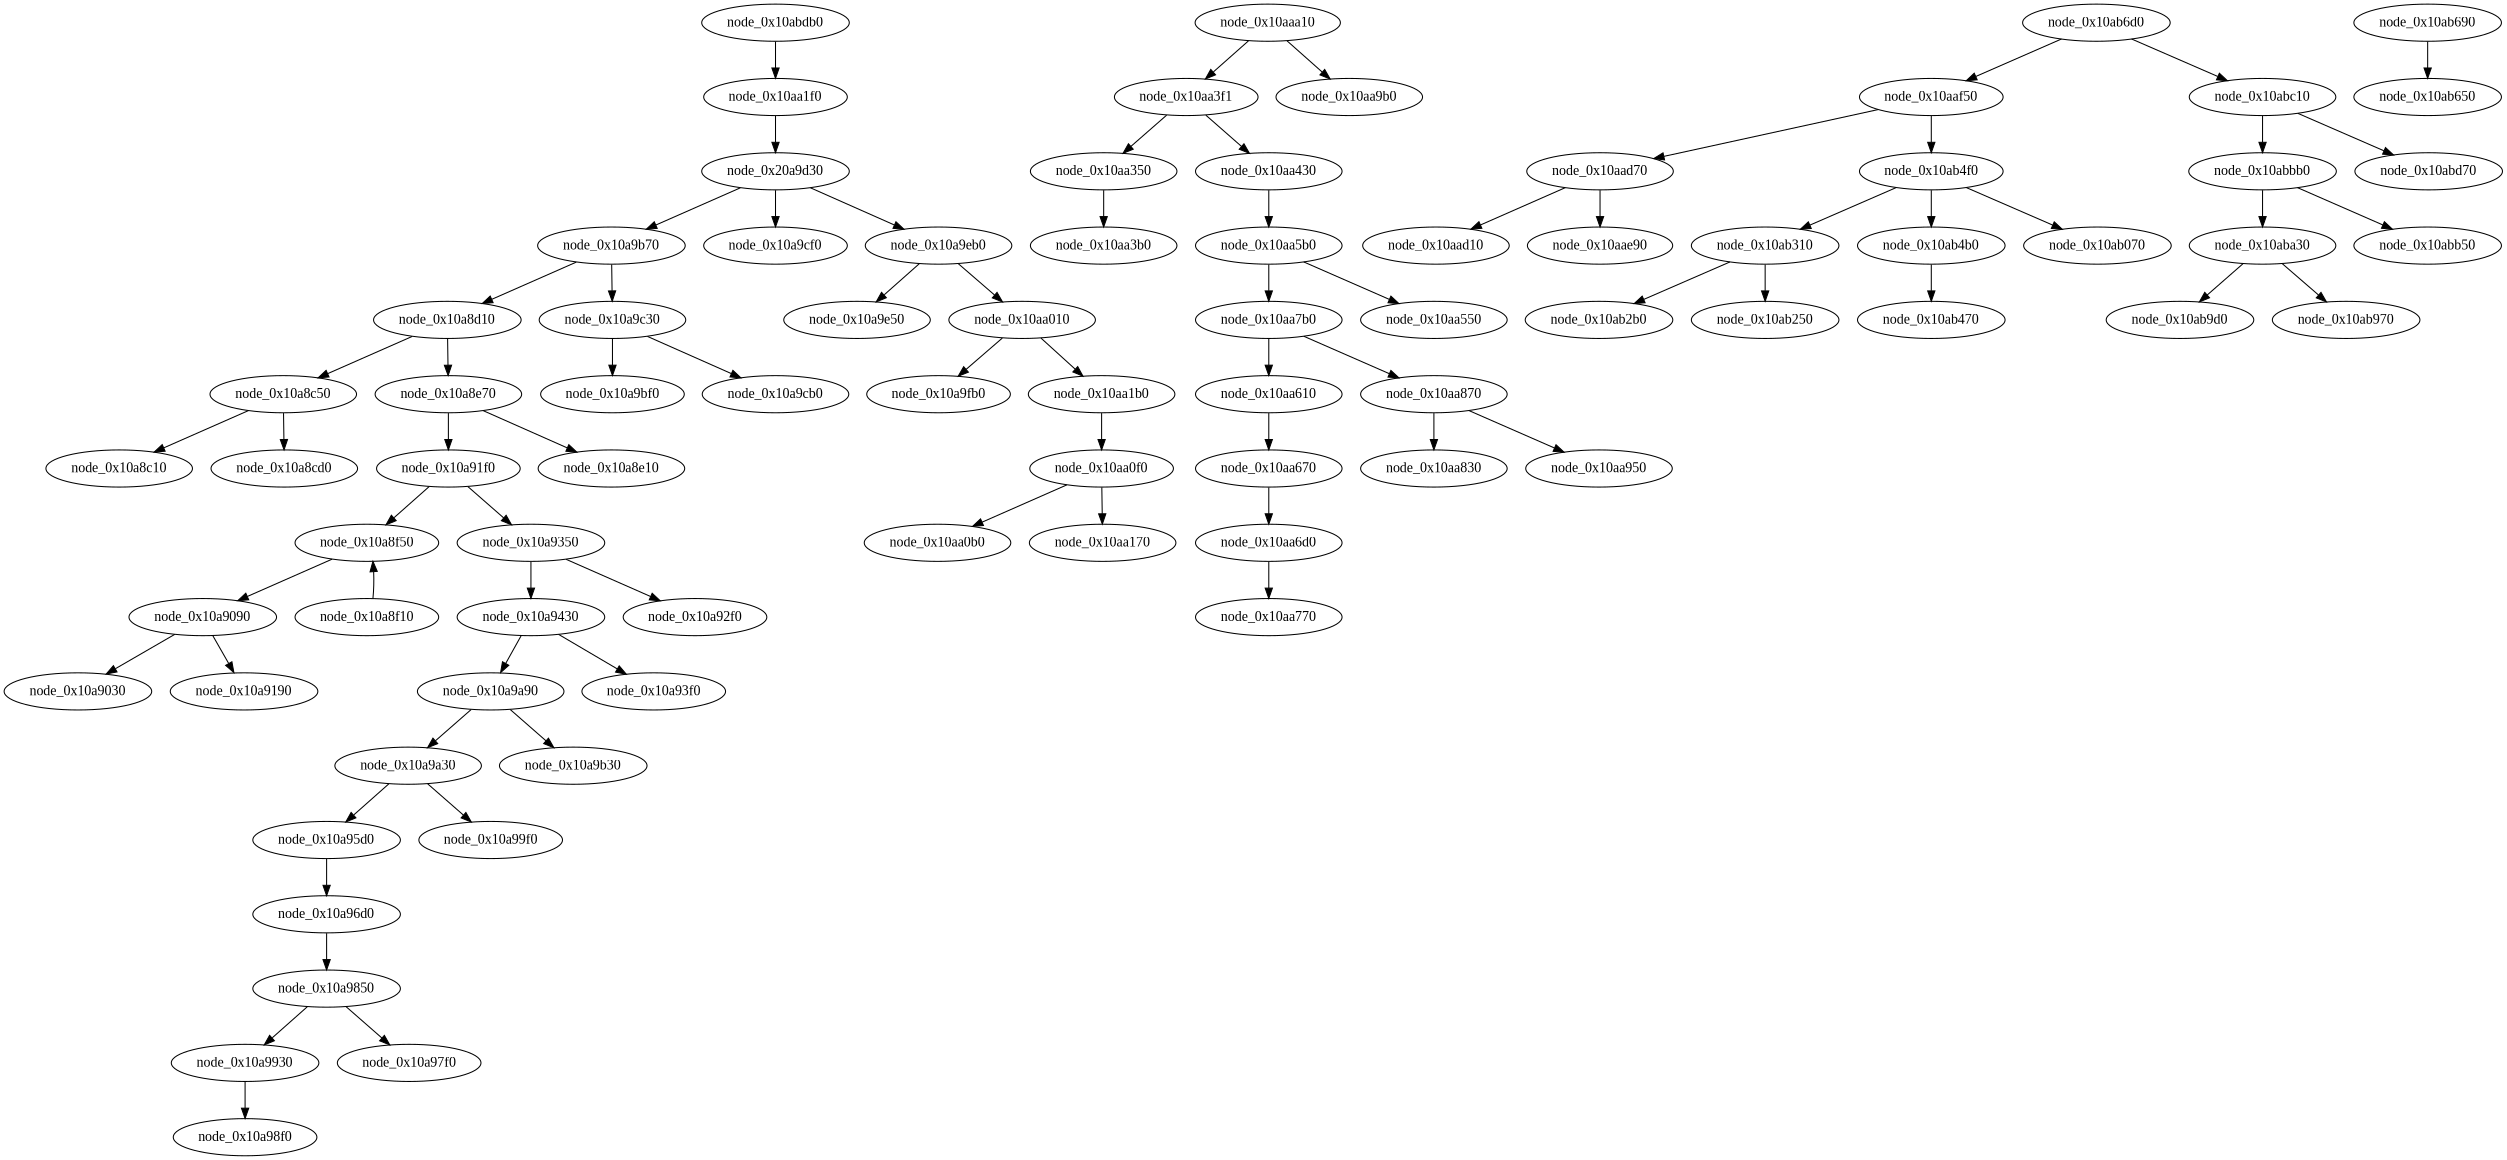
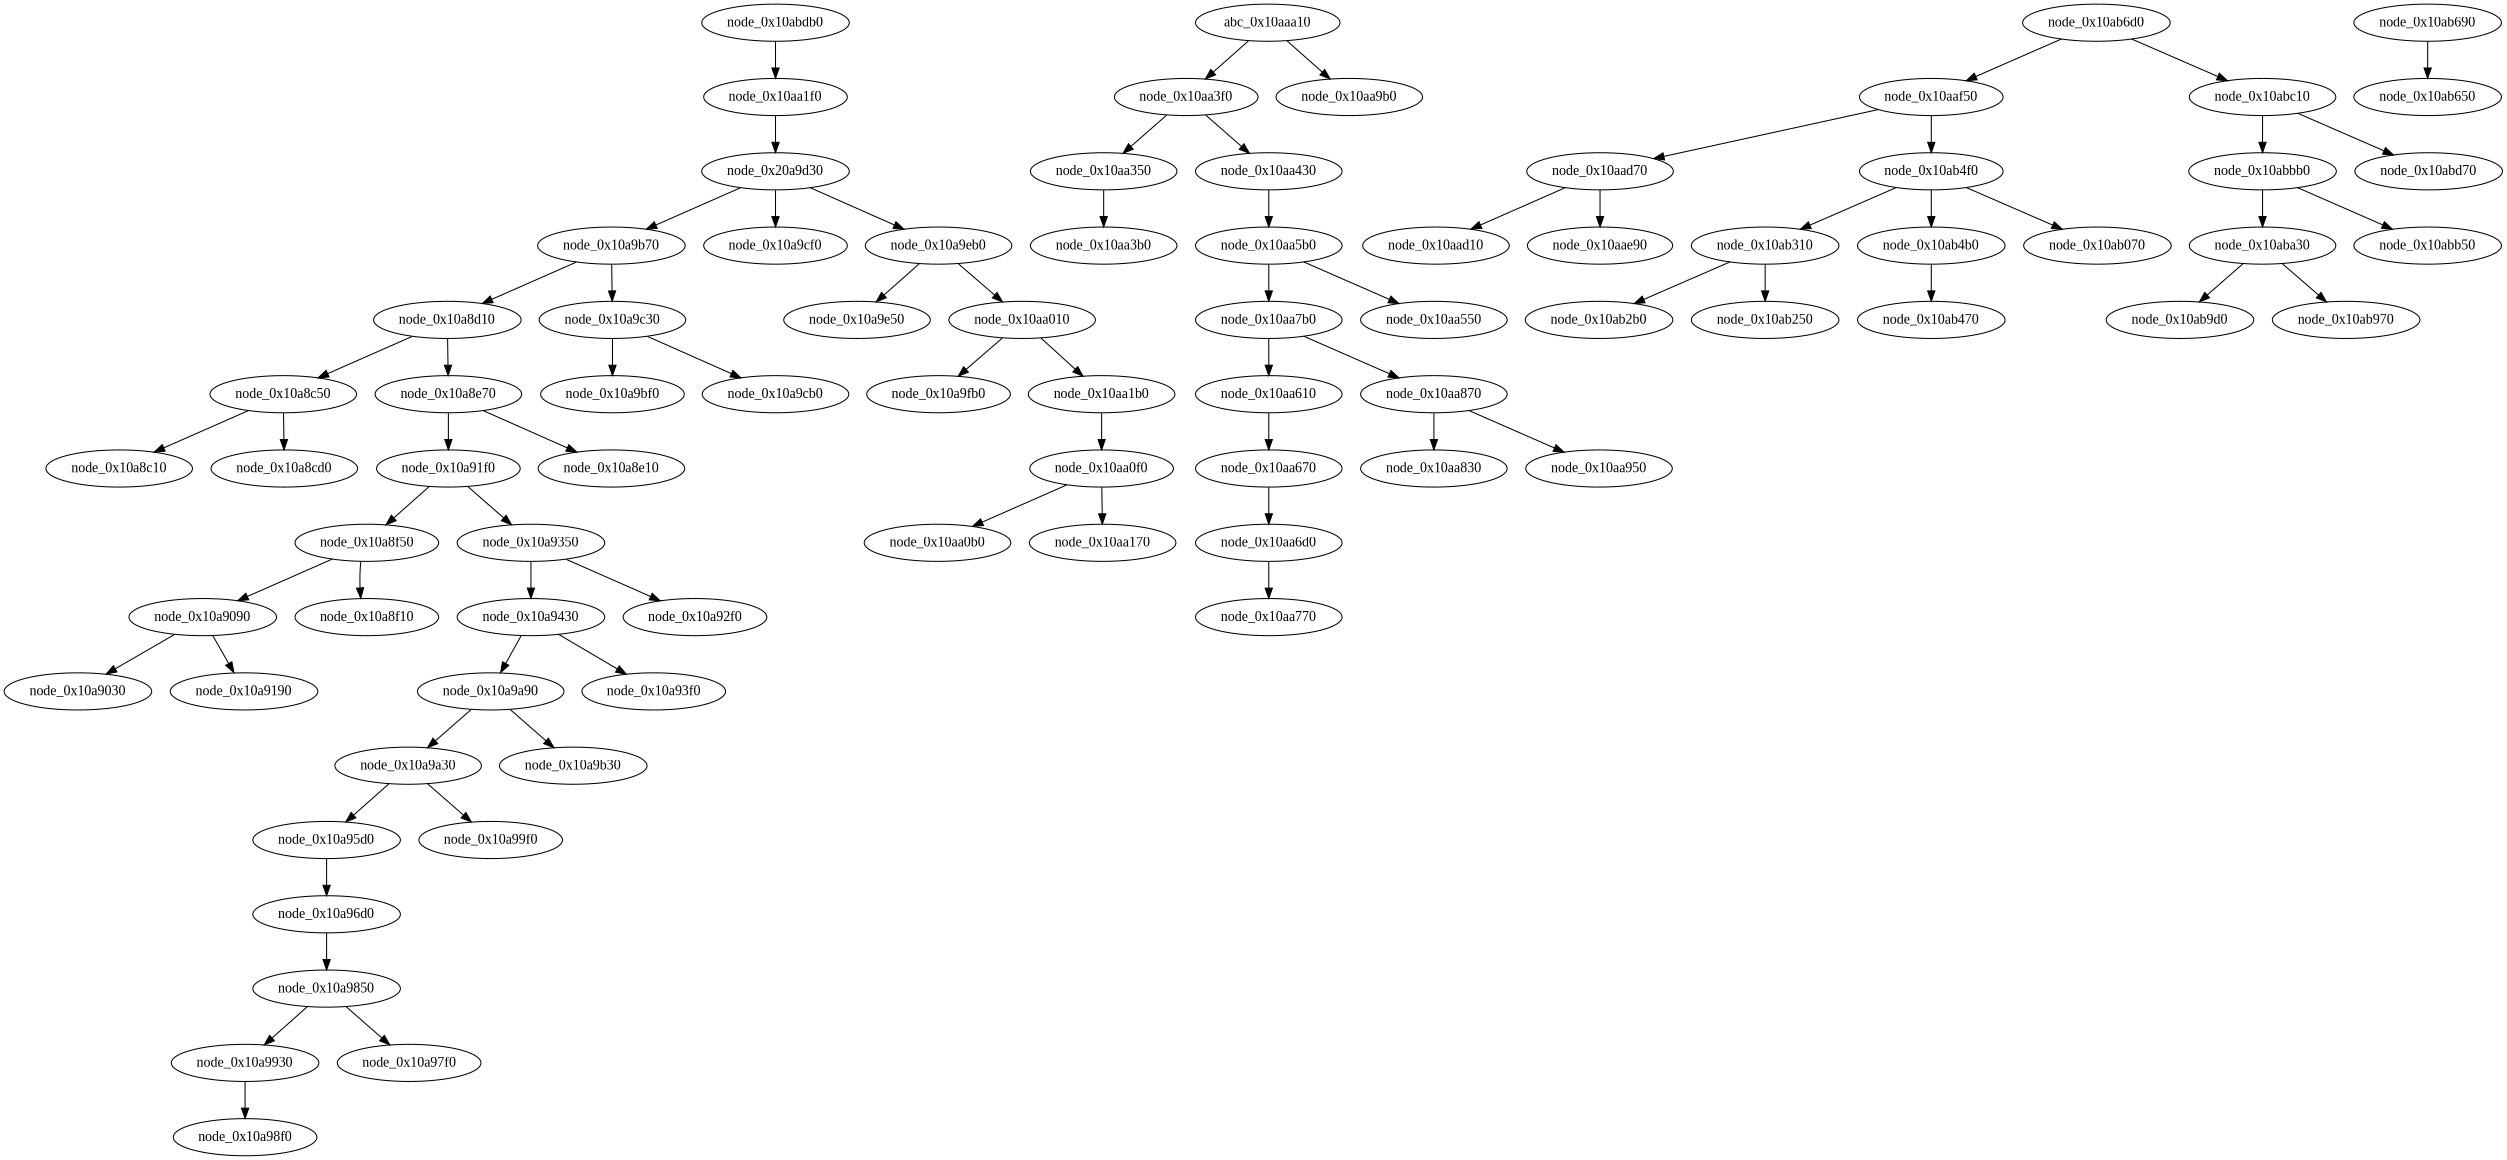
(1268, 23) -> (1268, 23)
(1186, 97) -> (1186, 97)
(374, 585) -> (360, 575)
